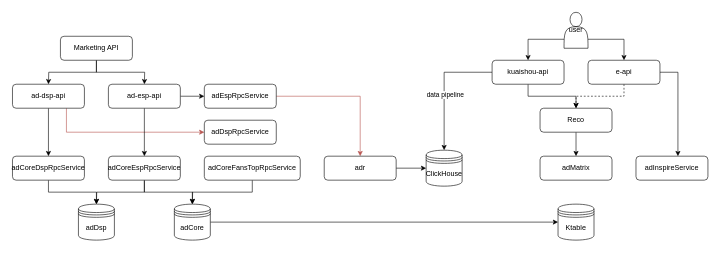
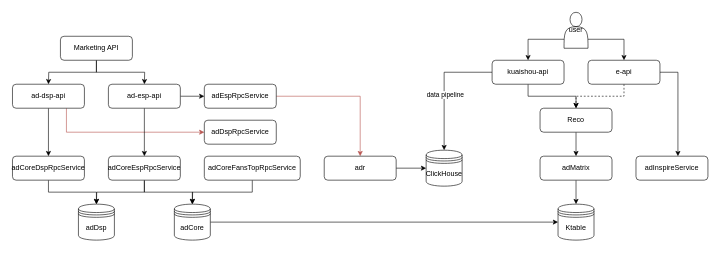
none -> (576, 198)
